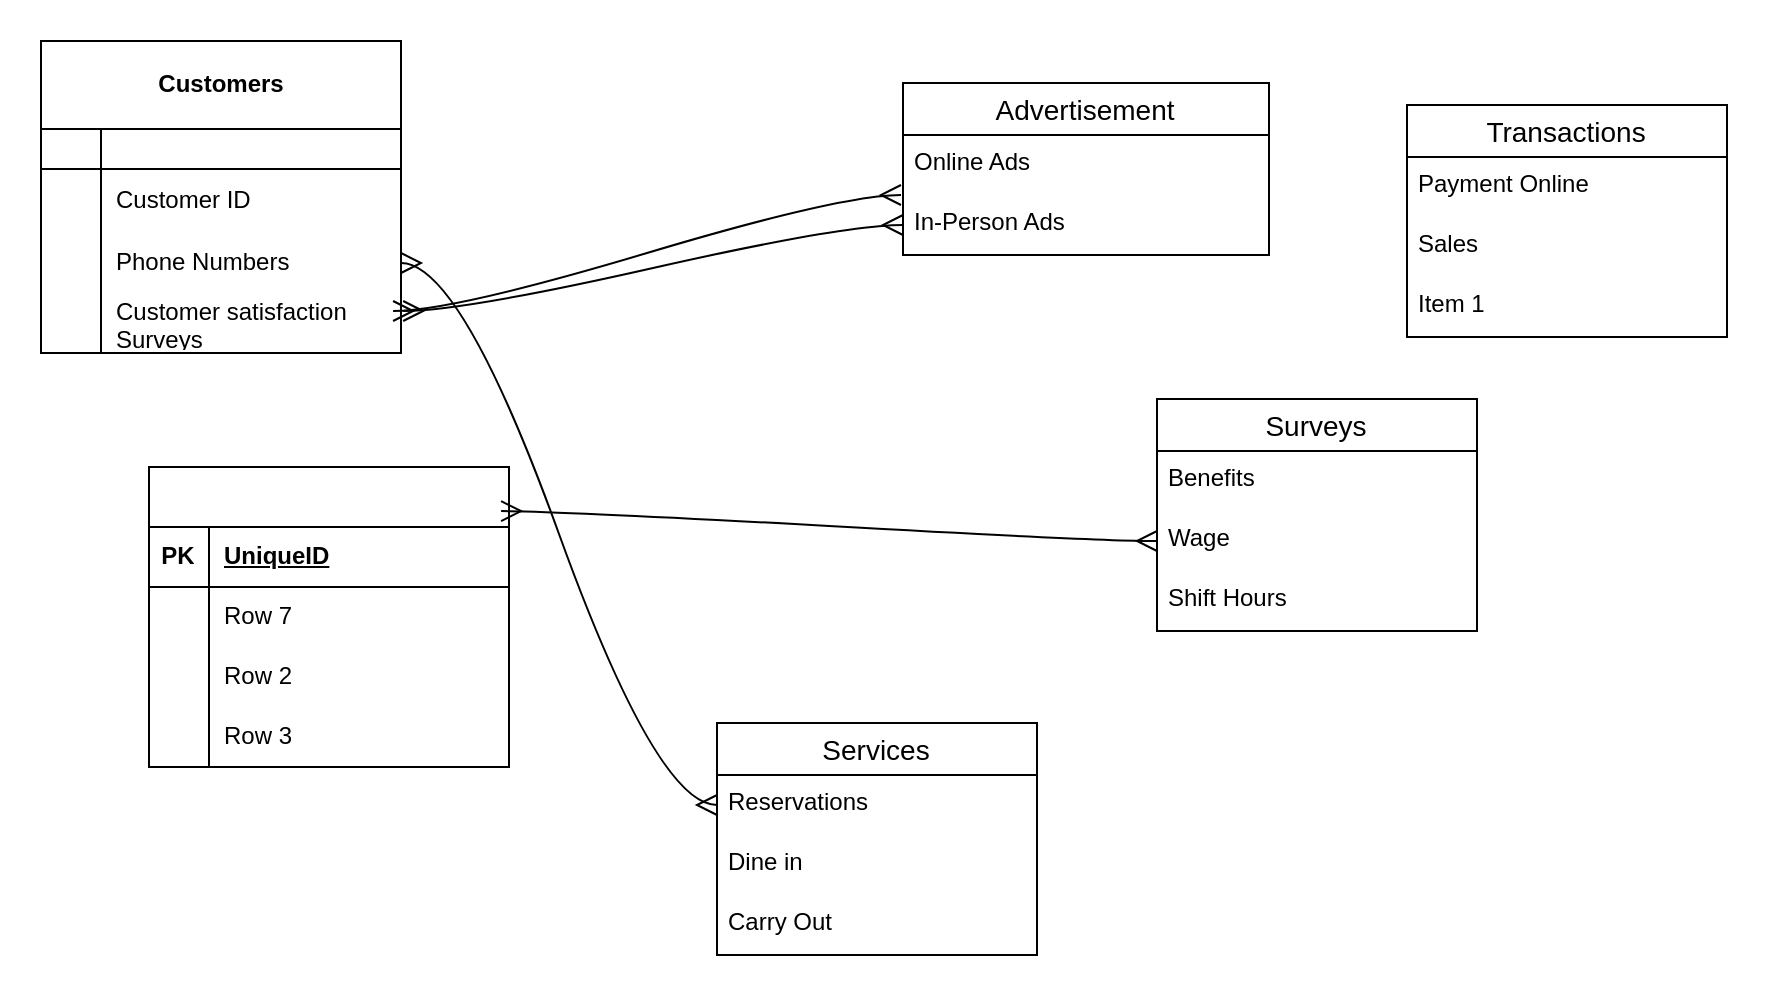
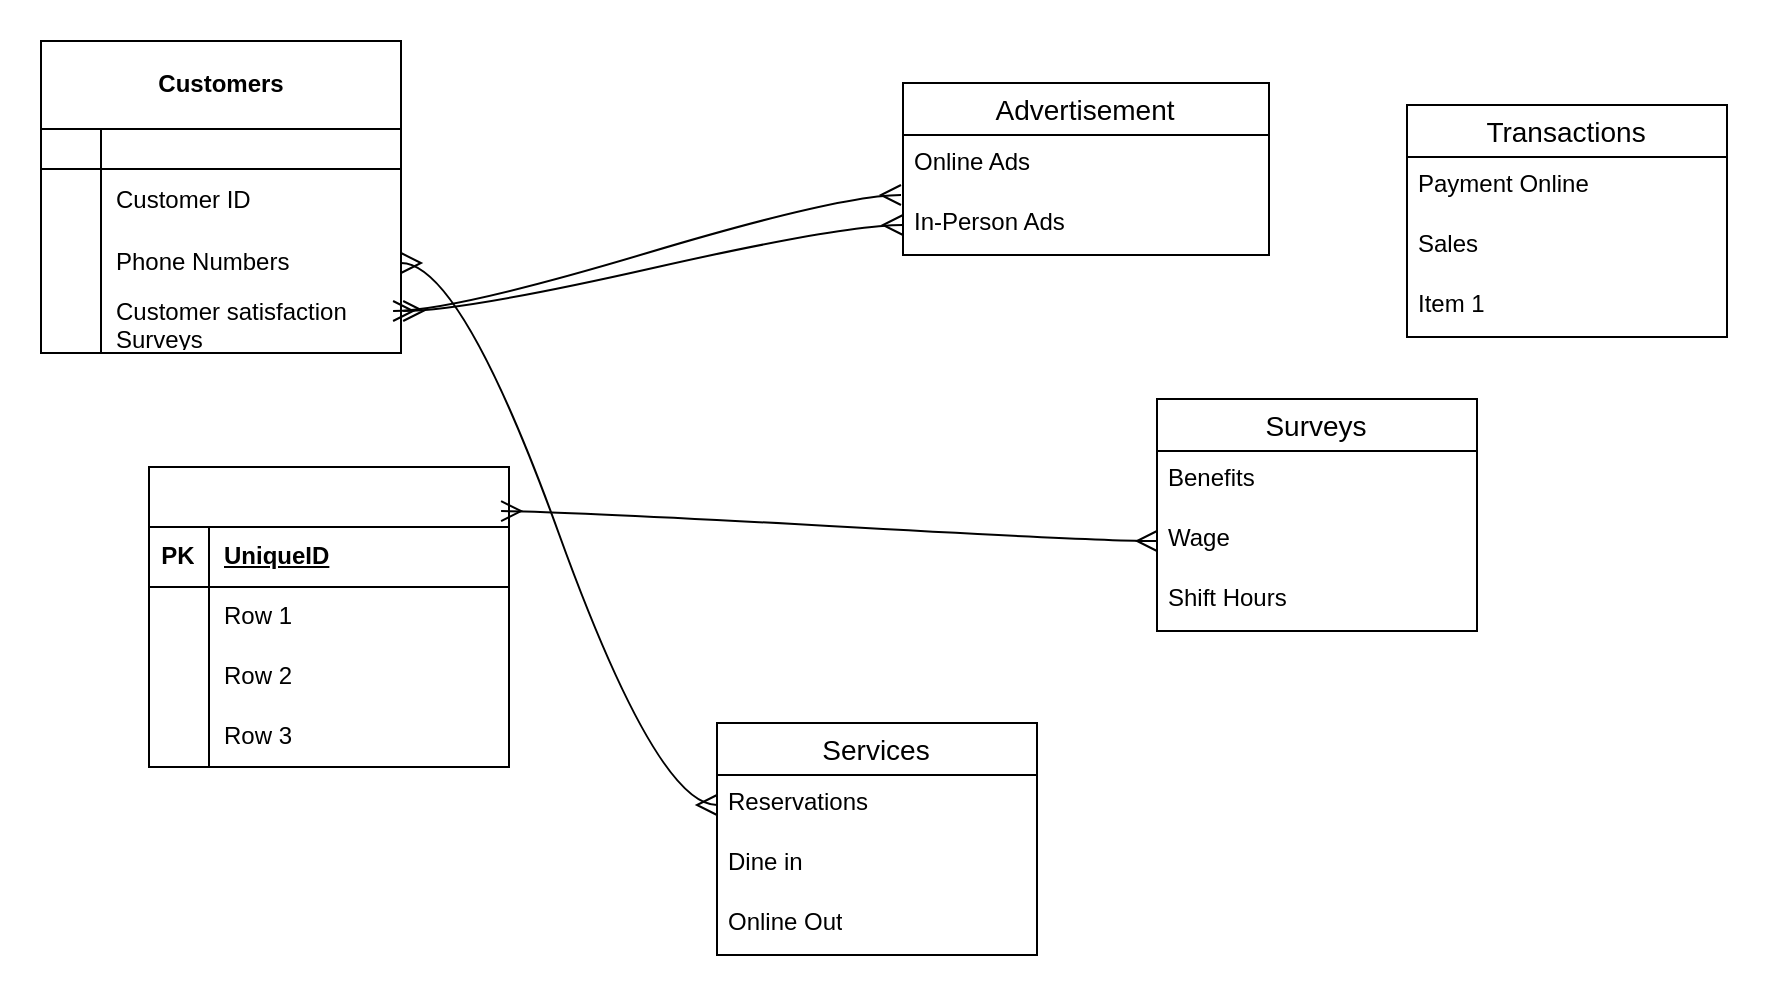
(255, 617) -> (255, 617)
(786, 923) -> (787, 923)
